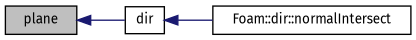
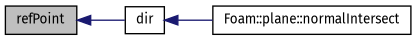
(41, 20) -> (41, 20)
(312, 20) -> (312, 20)
